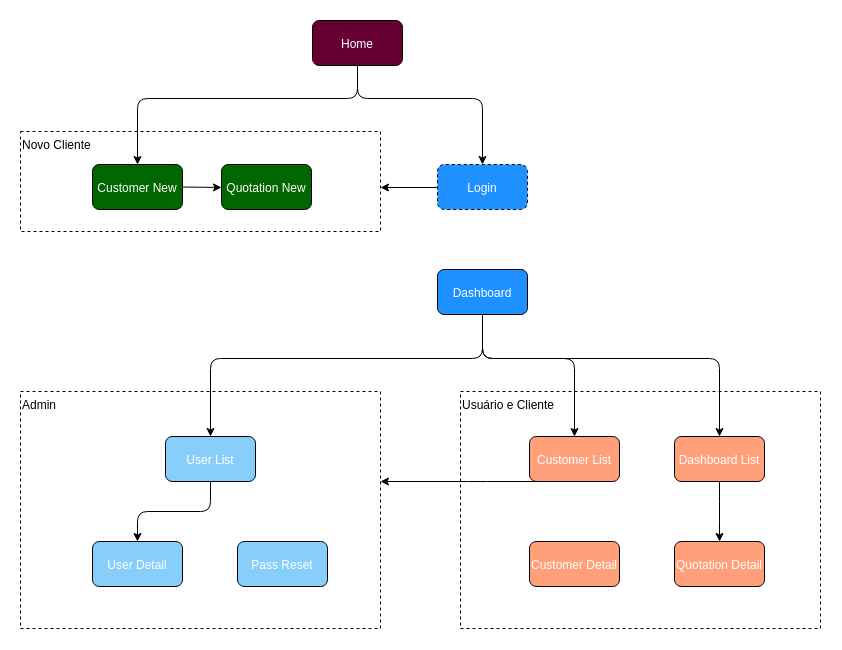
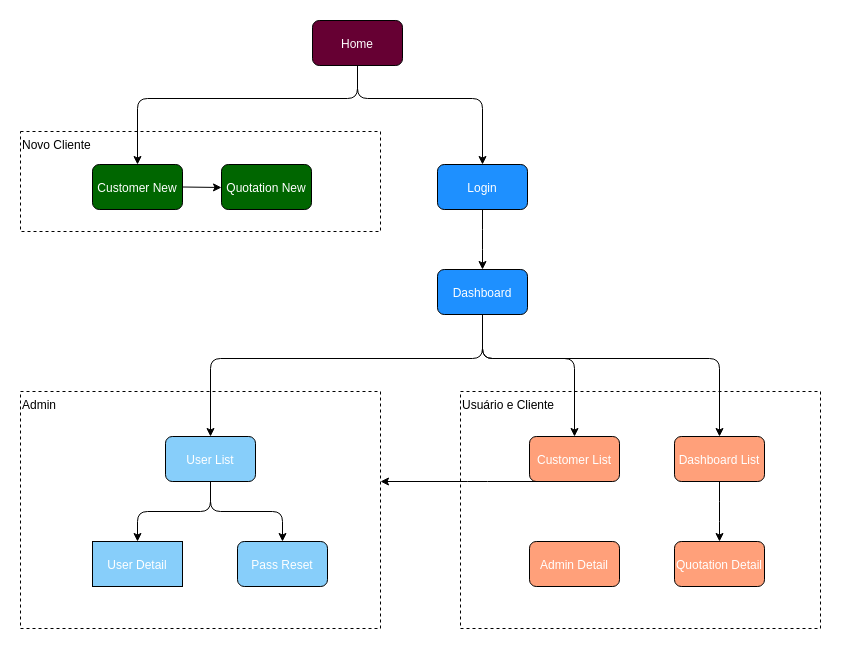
(483, 187) -> (483, 187)
(412, 188) -> (483, 236)
none -> (255, 512)
(138, 564) -> (138, 564)
(574, 565) -> (574, 565)
